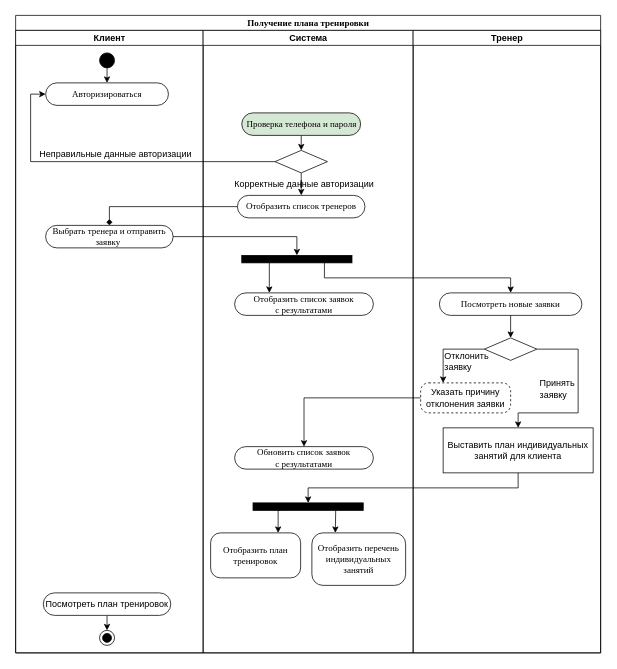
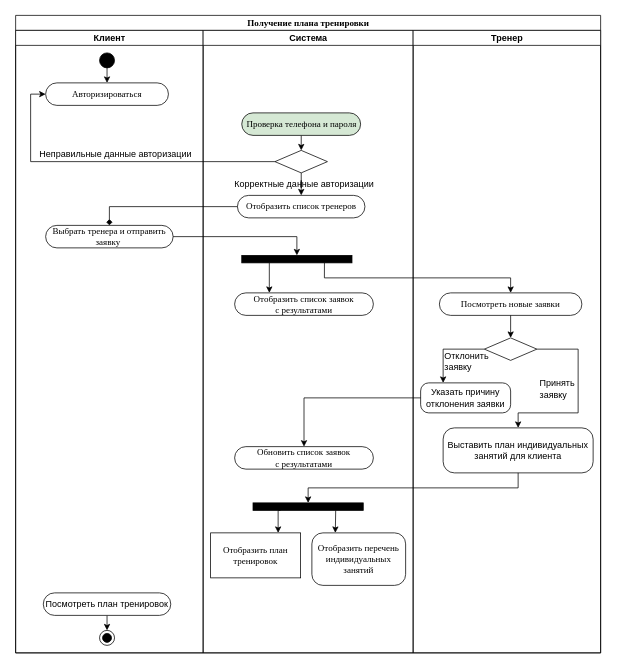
(465, 398) -> (465, 398)
(518, 450) -> (518, 450)
(255, 555) -> (255, 555)
